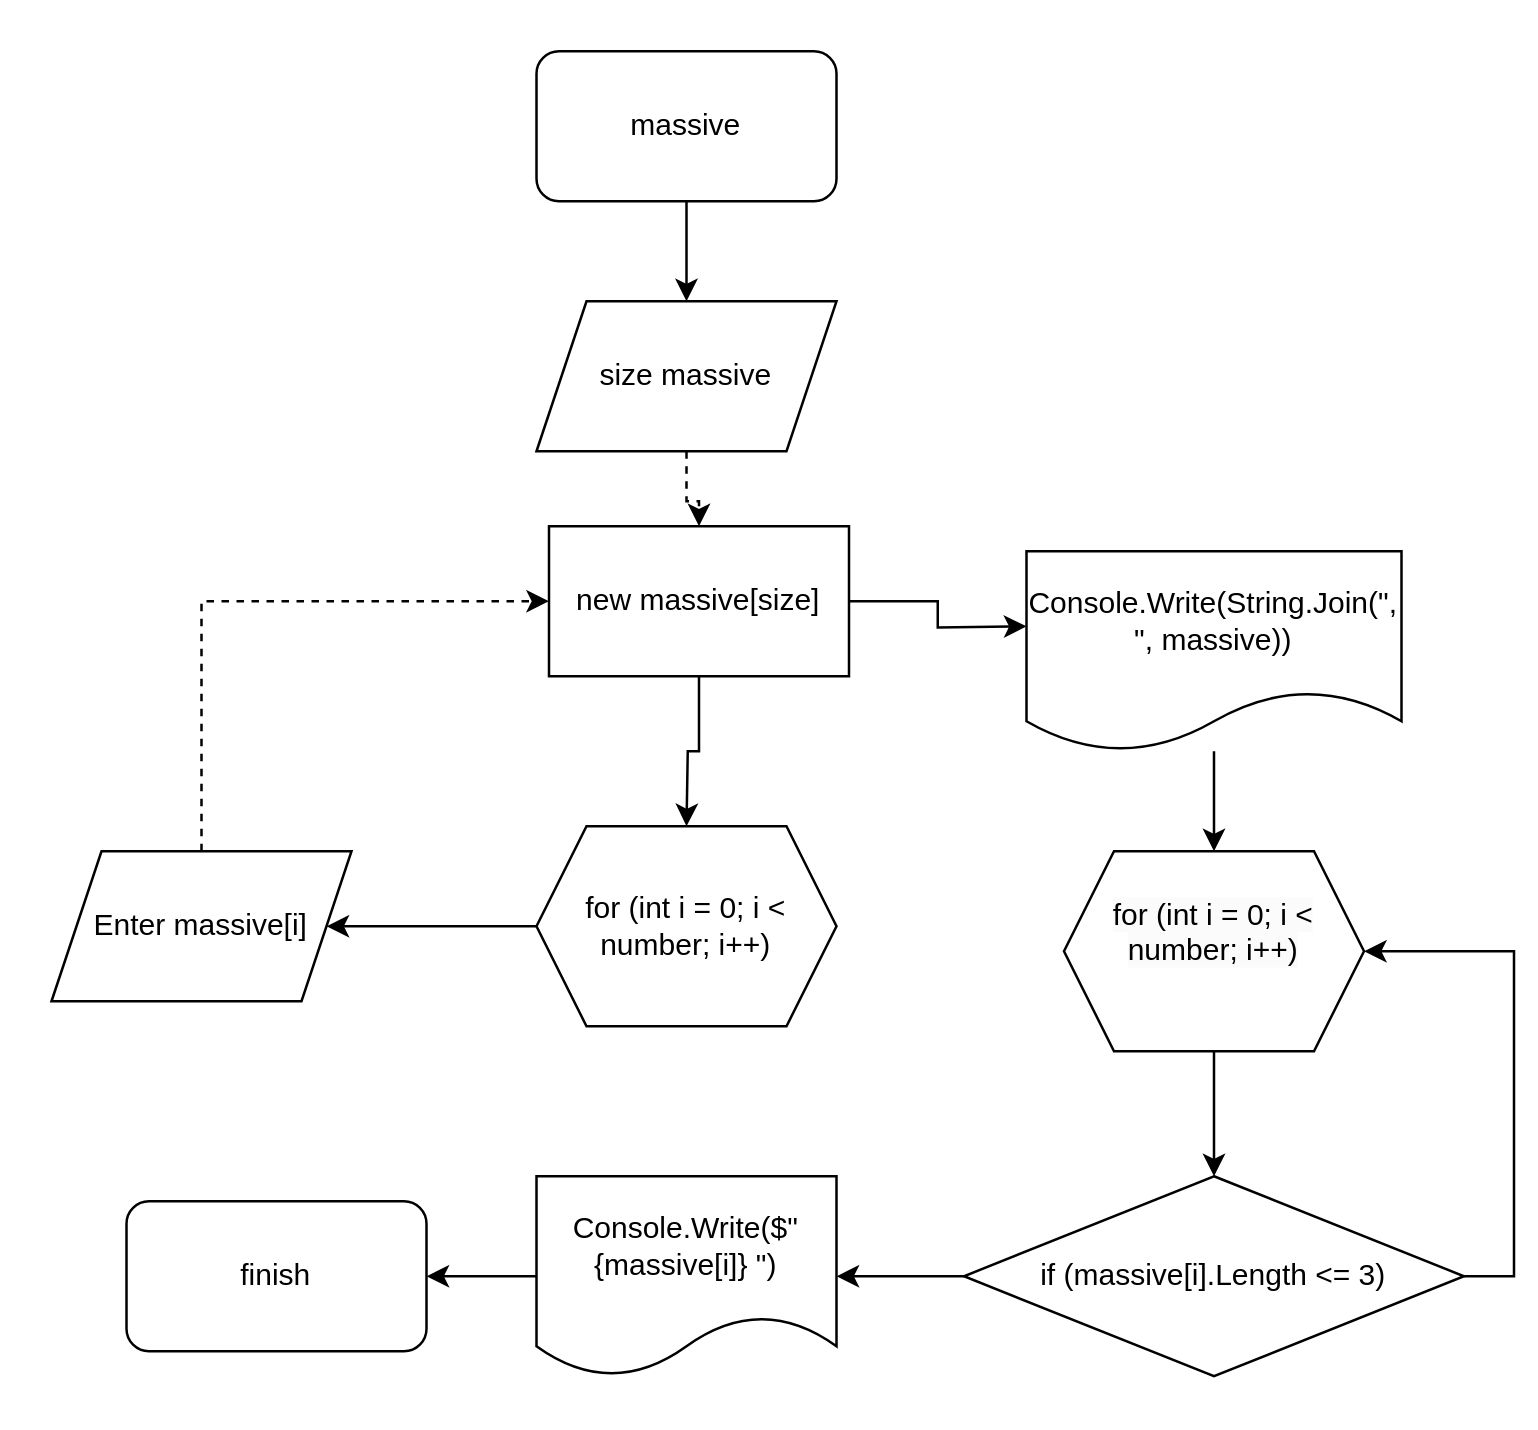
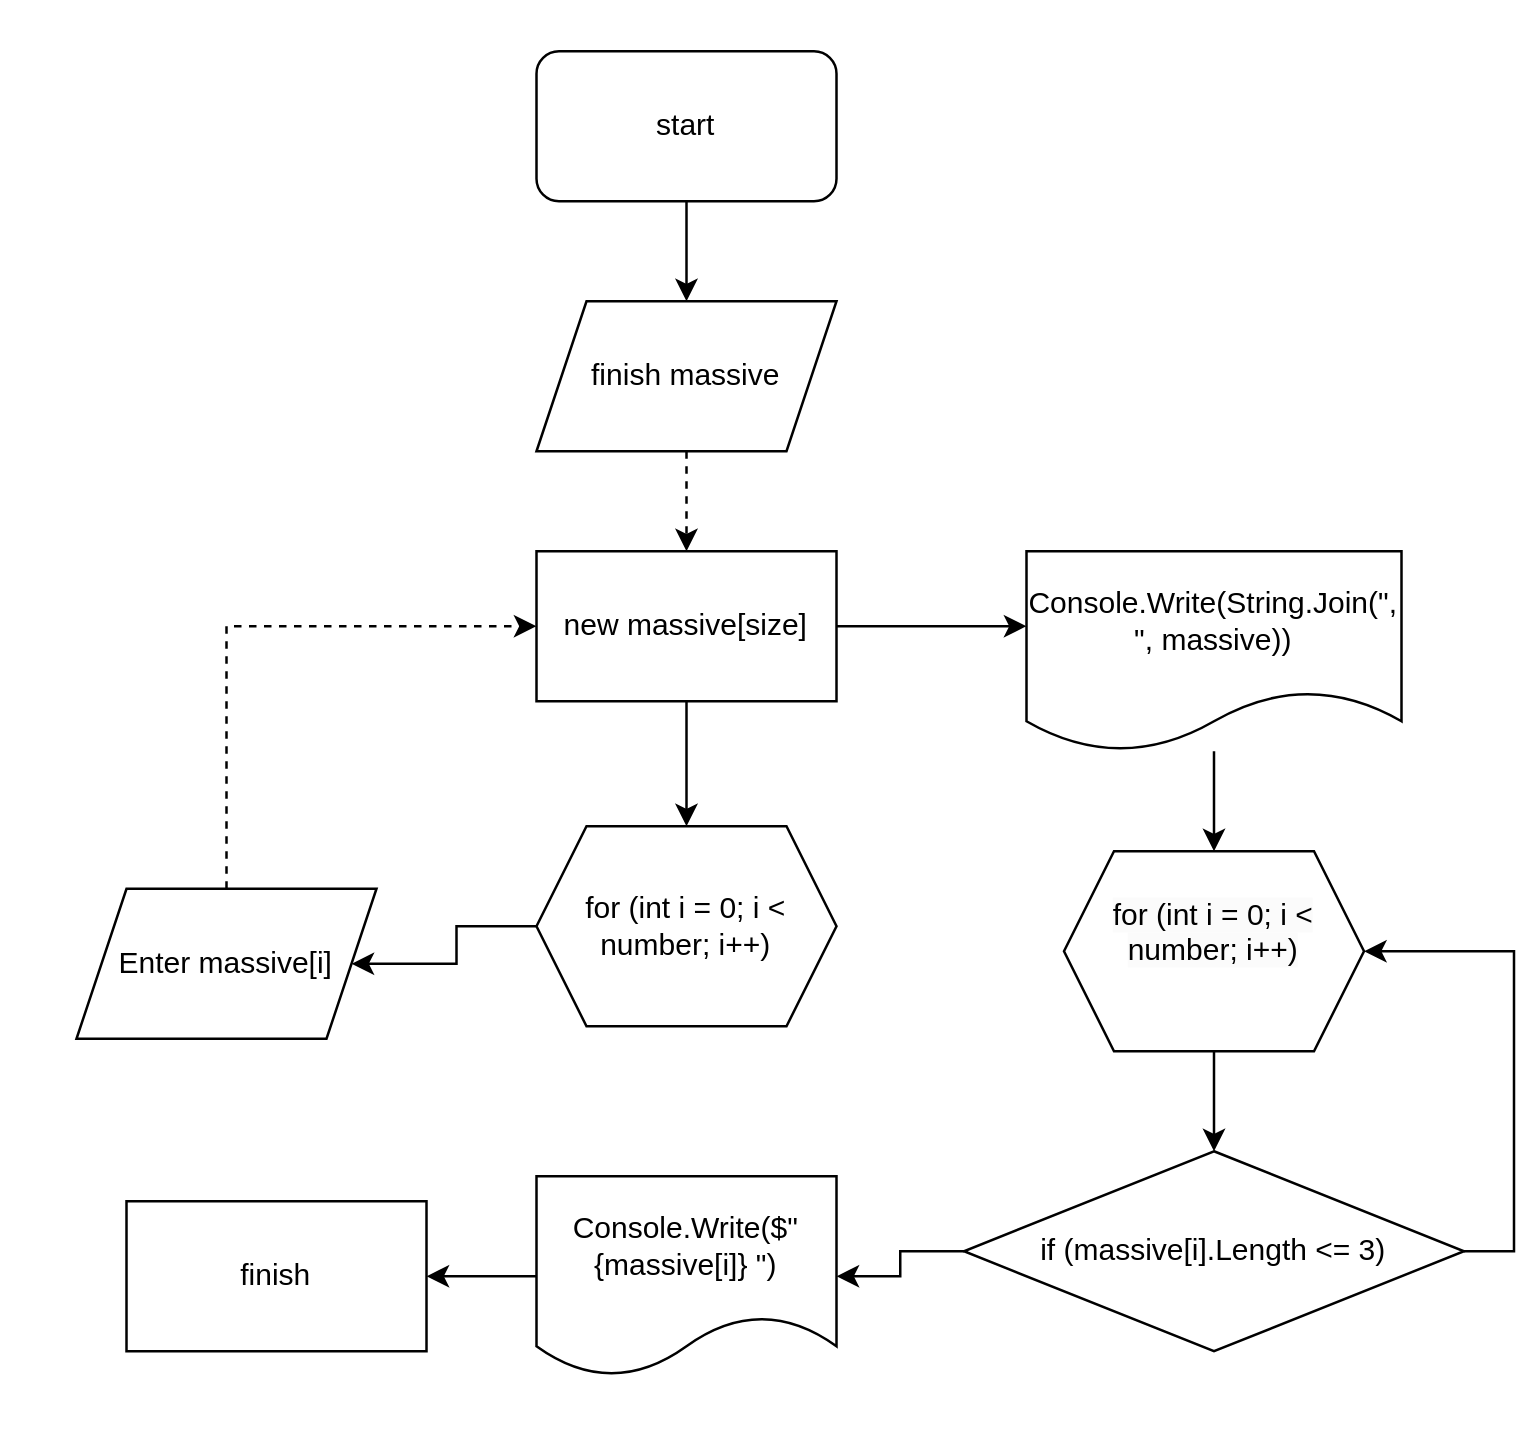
(686, 126) -> (686, 126)
(686, 376) -> (686, 376)
(699, 601) -> (686, 626)
(201, 926) -> (226, 964)
(276, 1276) -> (276, 1276)
(1214, 1276) -> (1214, 1251)
